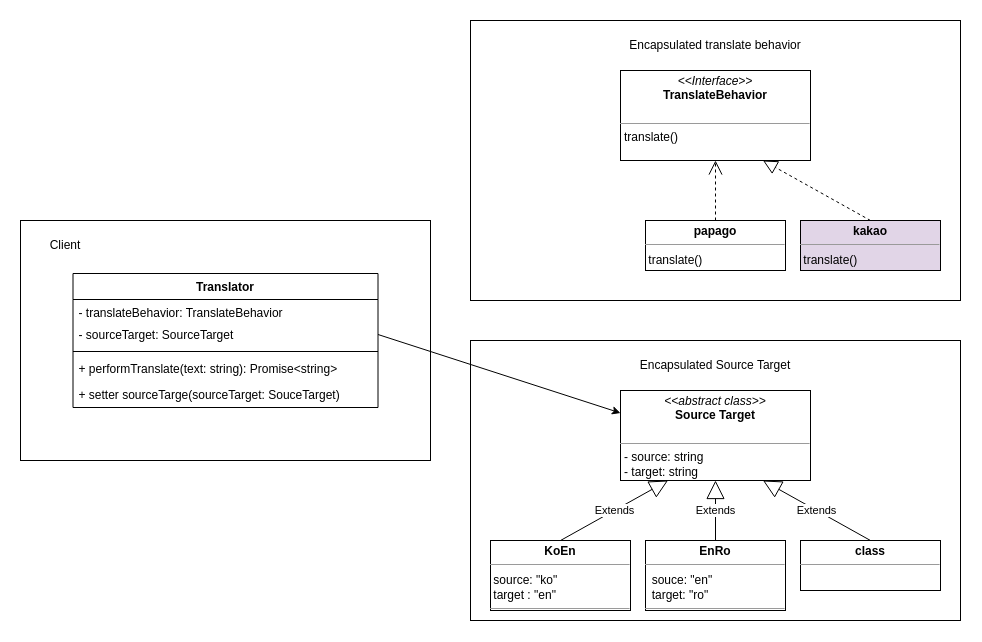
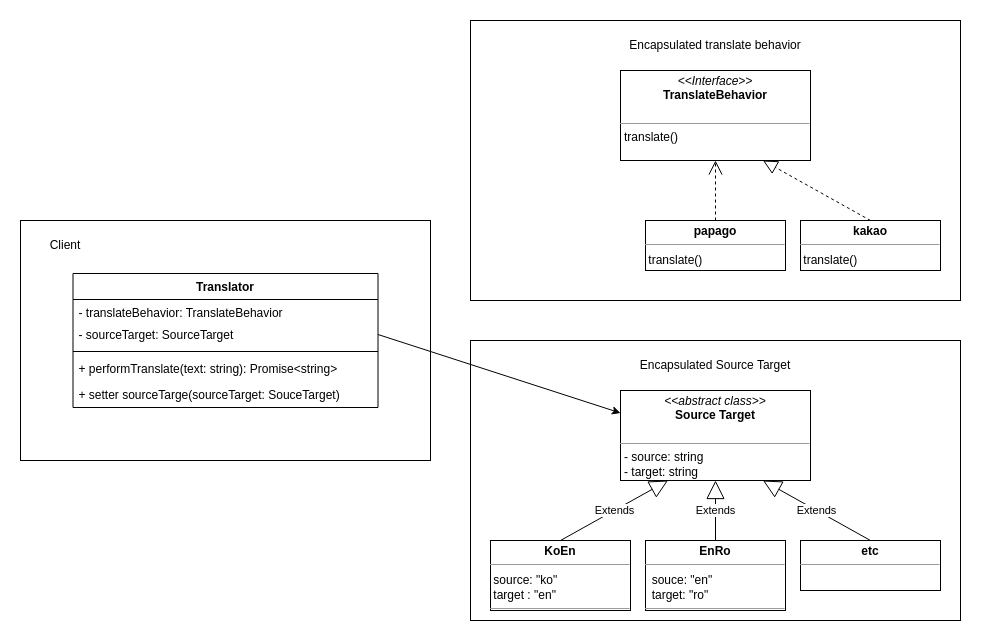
(871, 246) -> (871, 246)
(816, 548) -> (811, 548)
